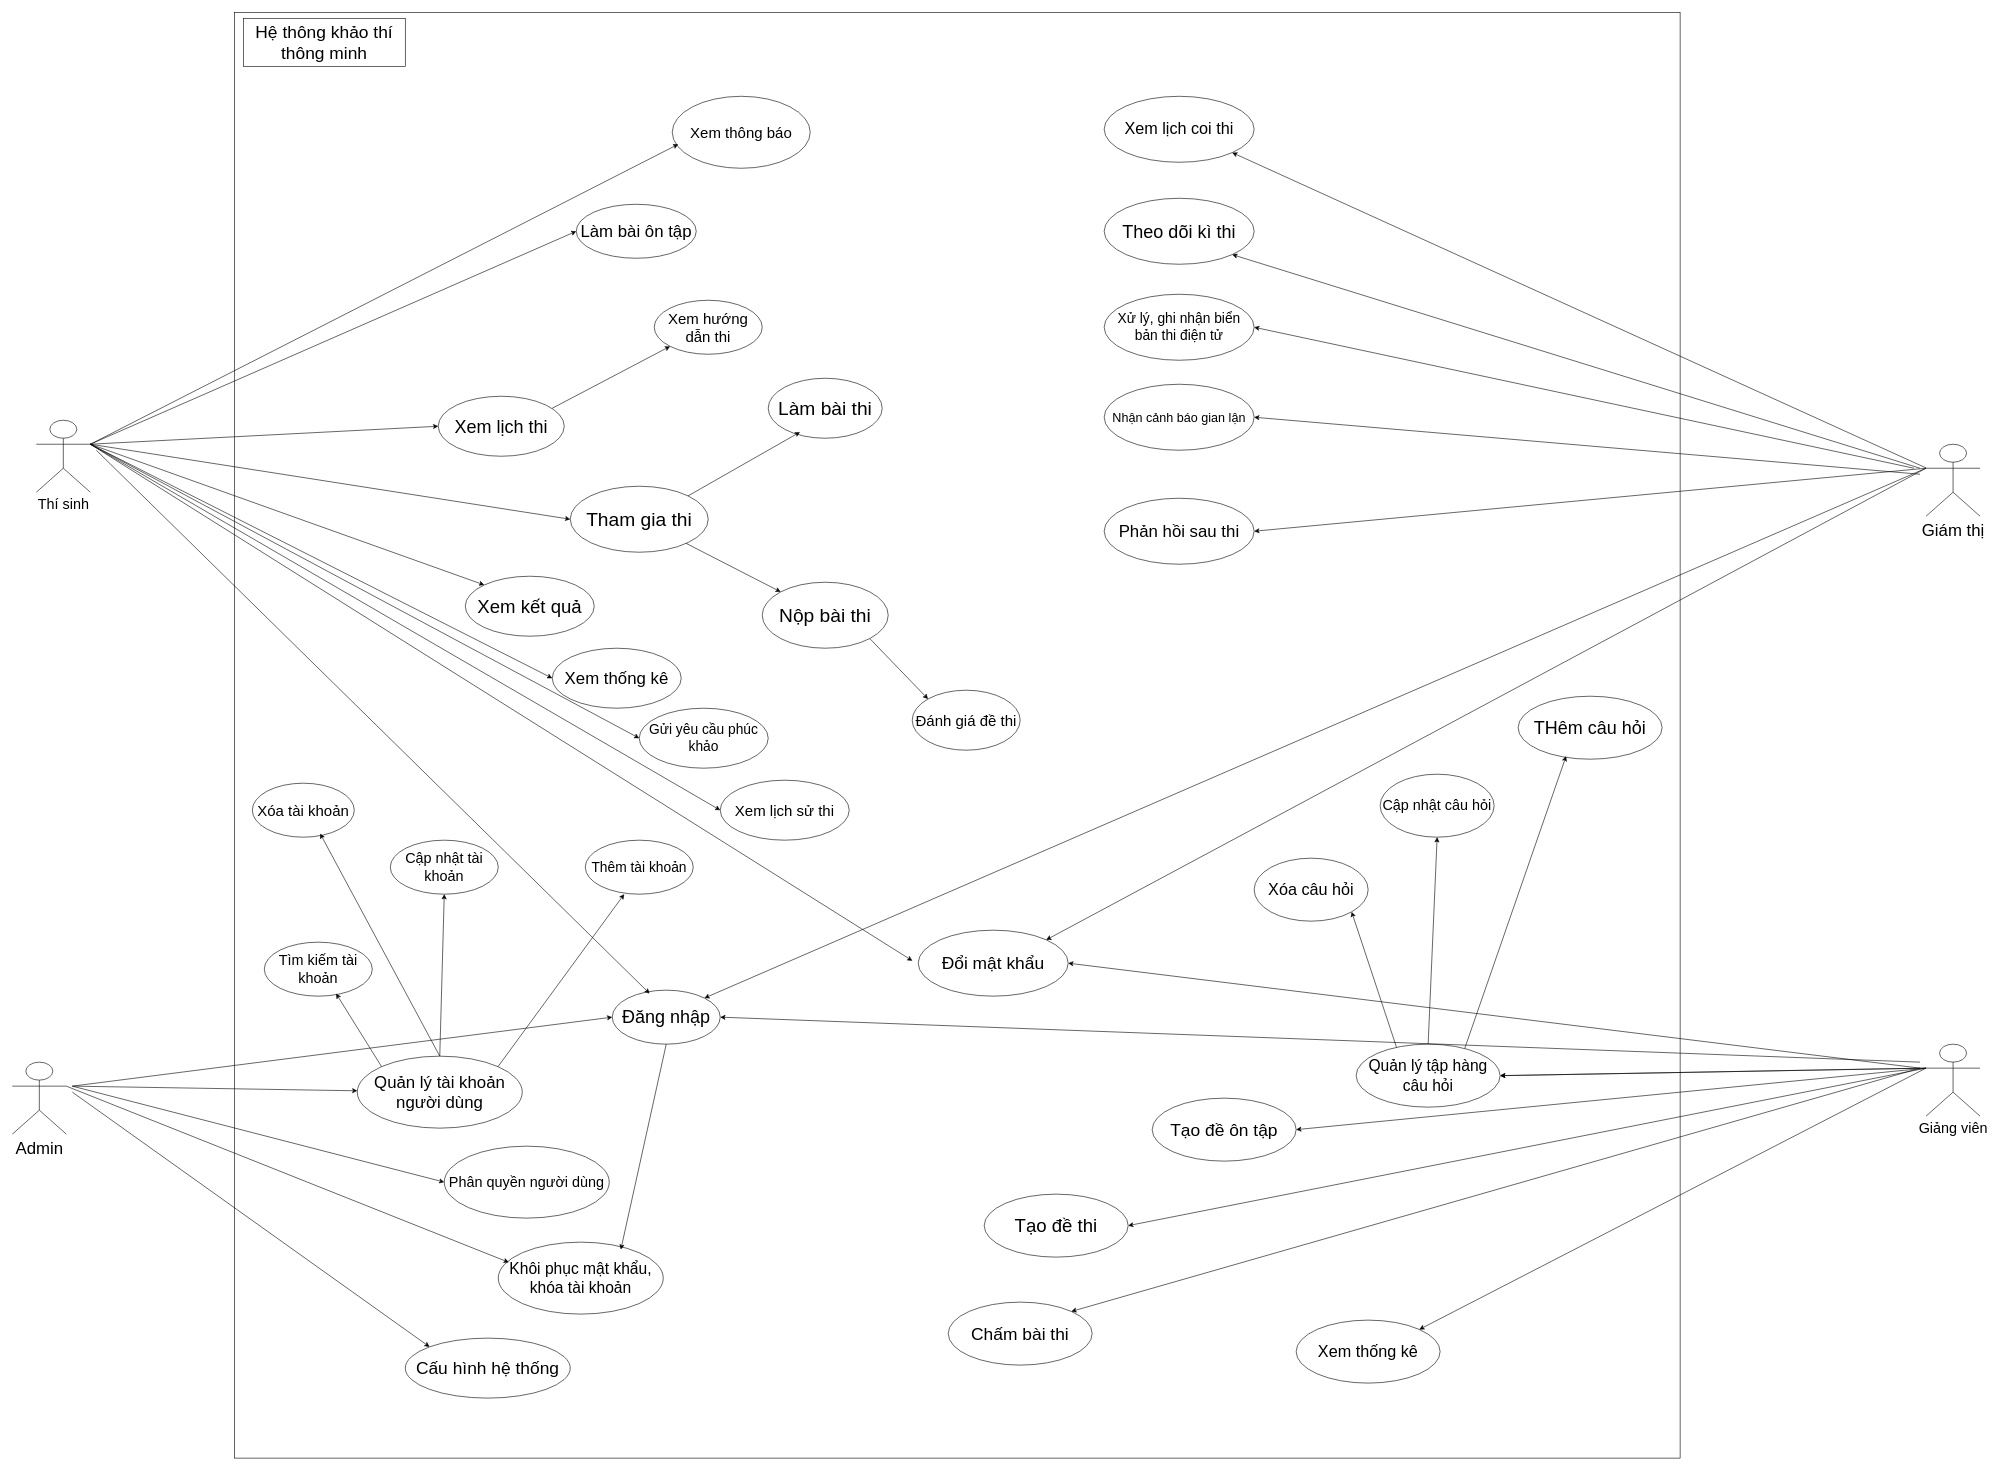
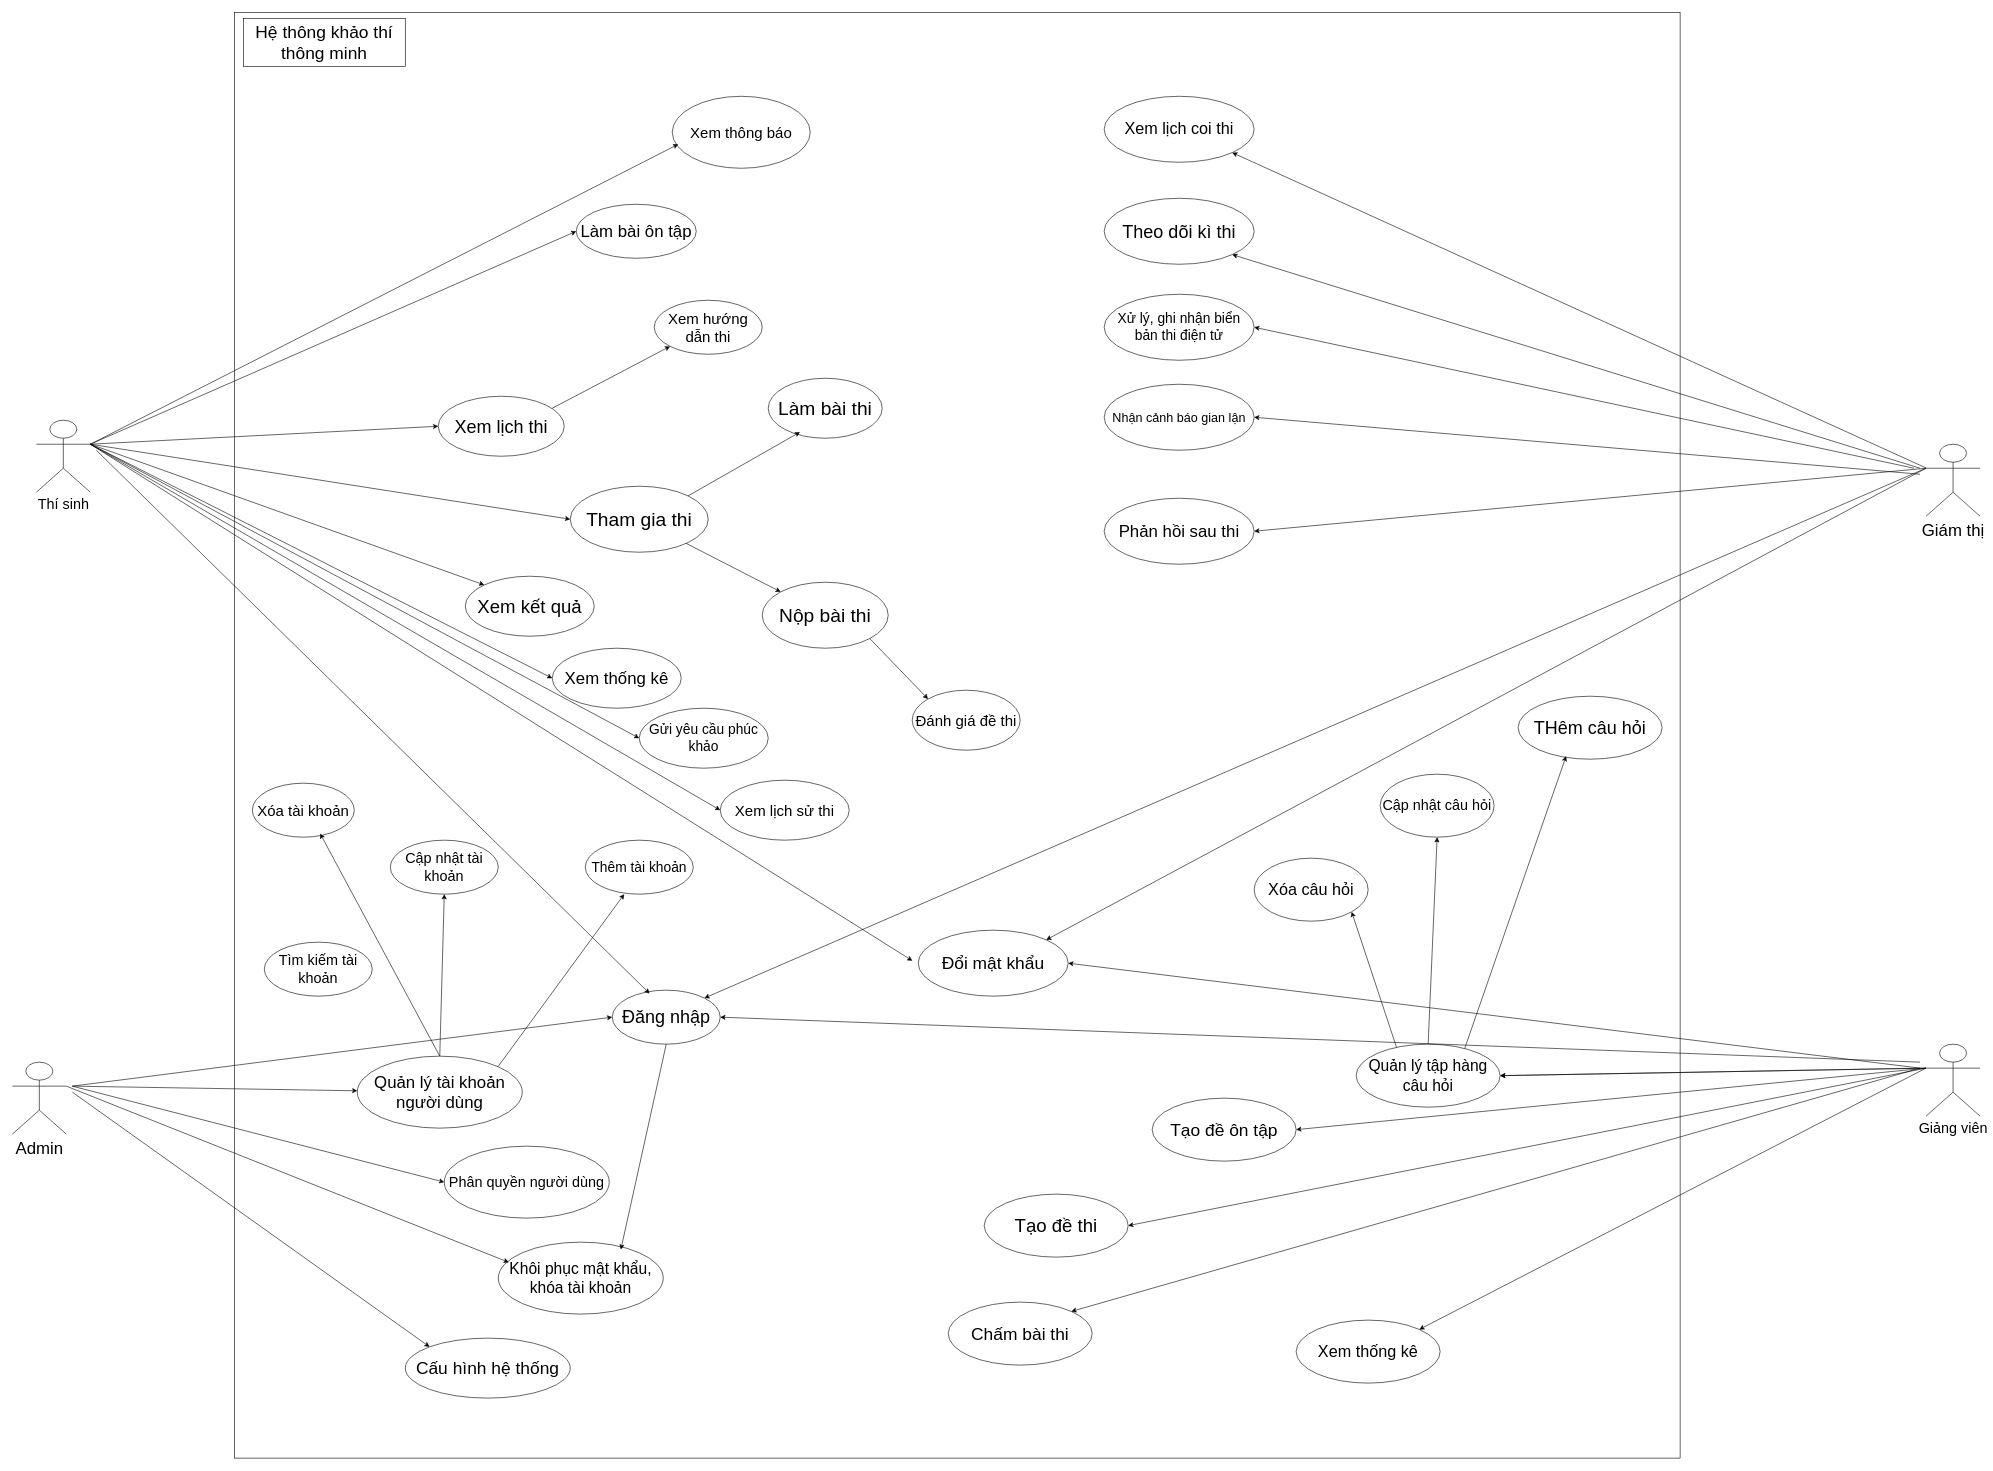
(359, 1031) -> none
